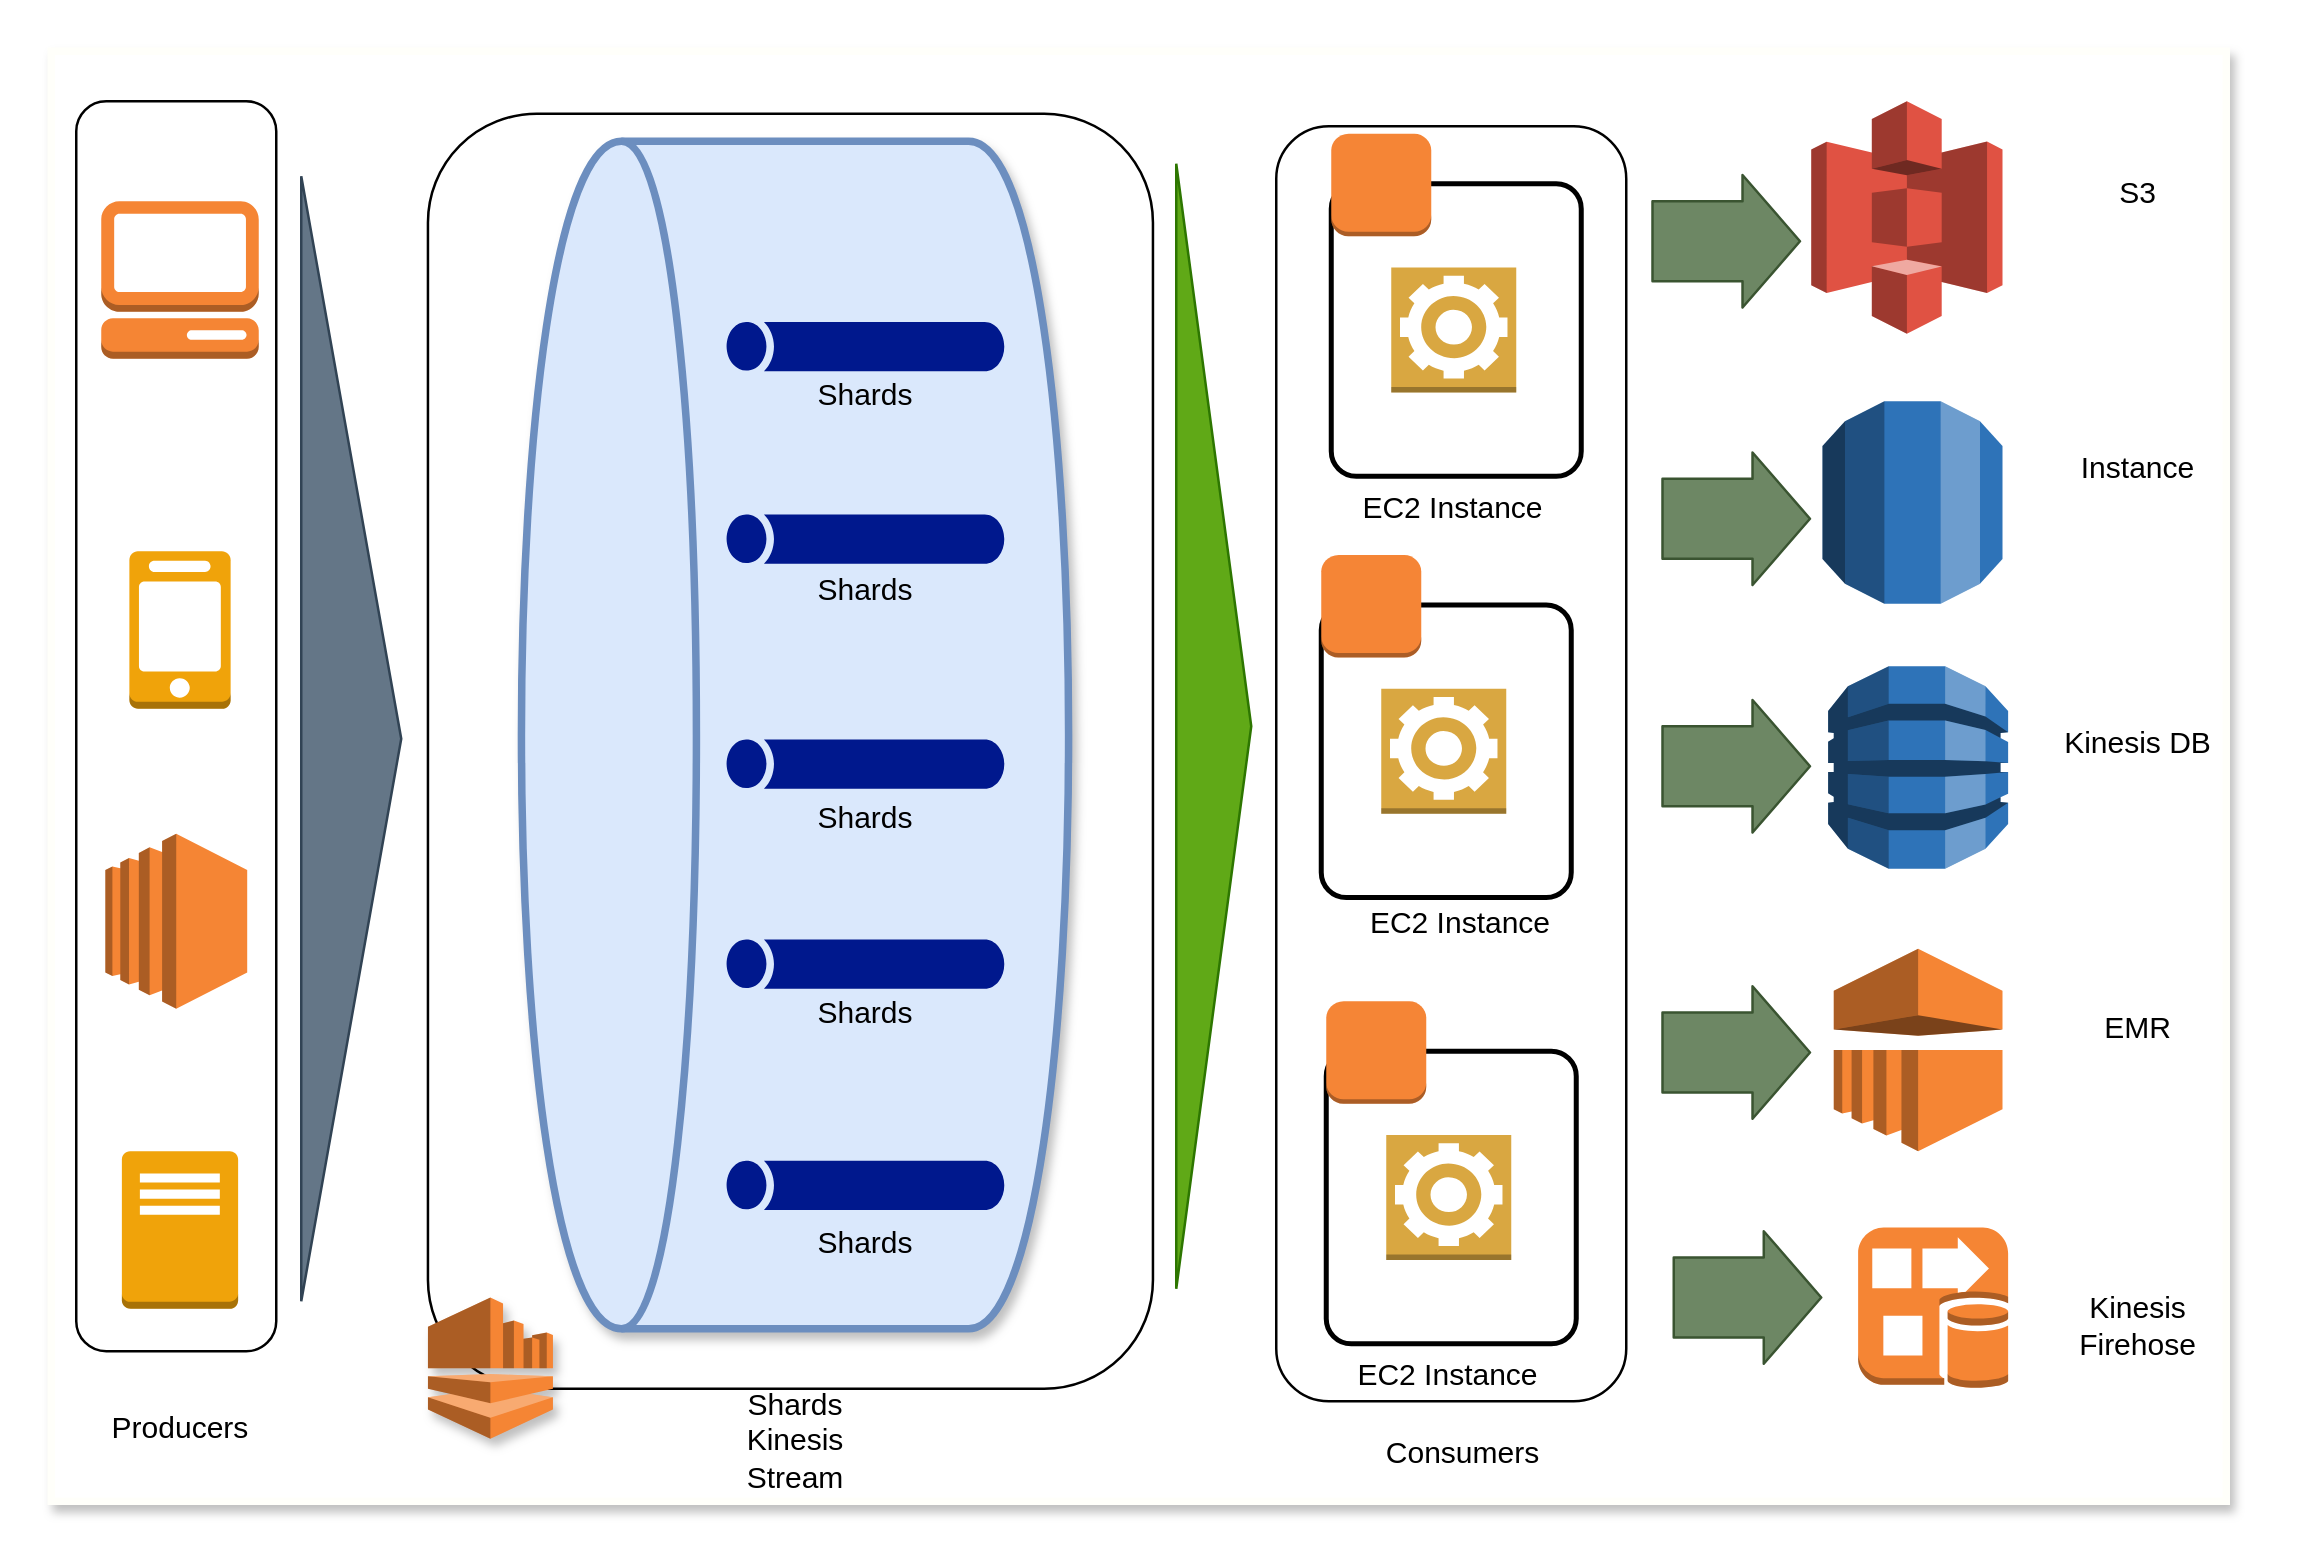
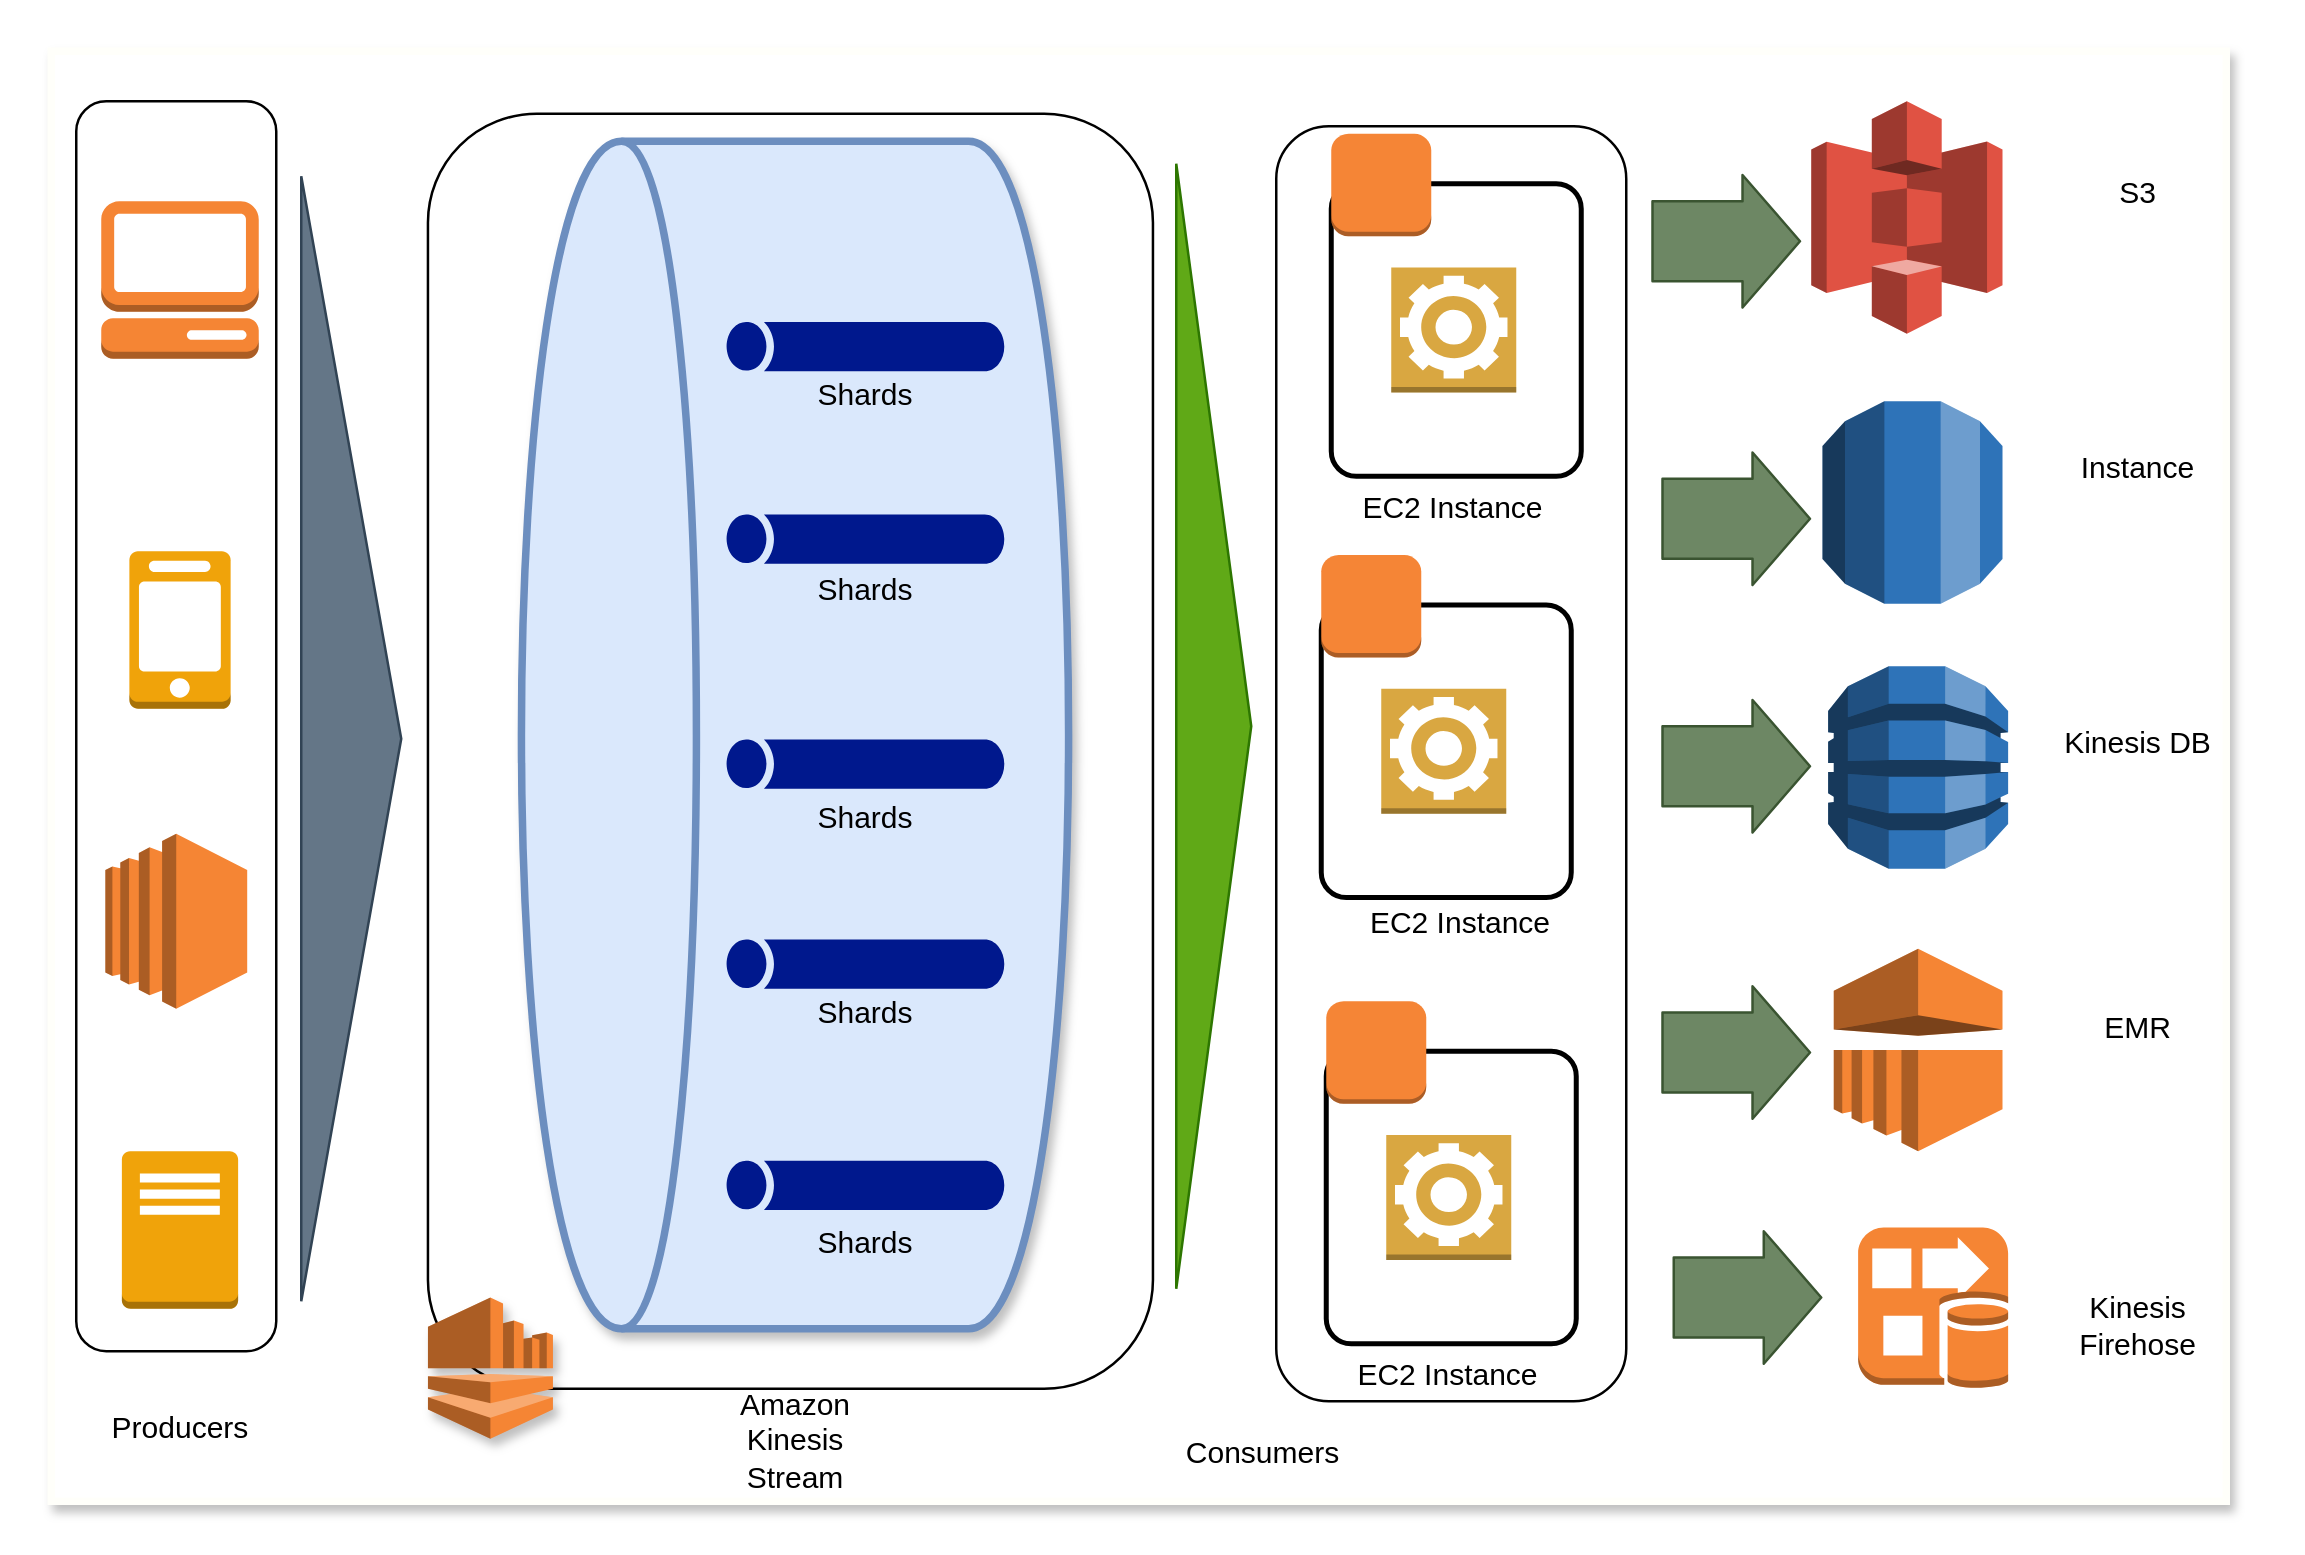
(796, 1441) -> (796, 1441)
(1464, 1453) -> (1264, 1453)
